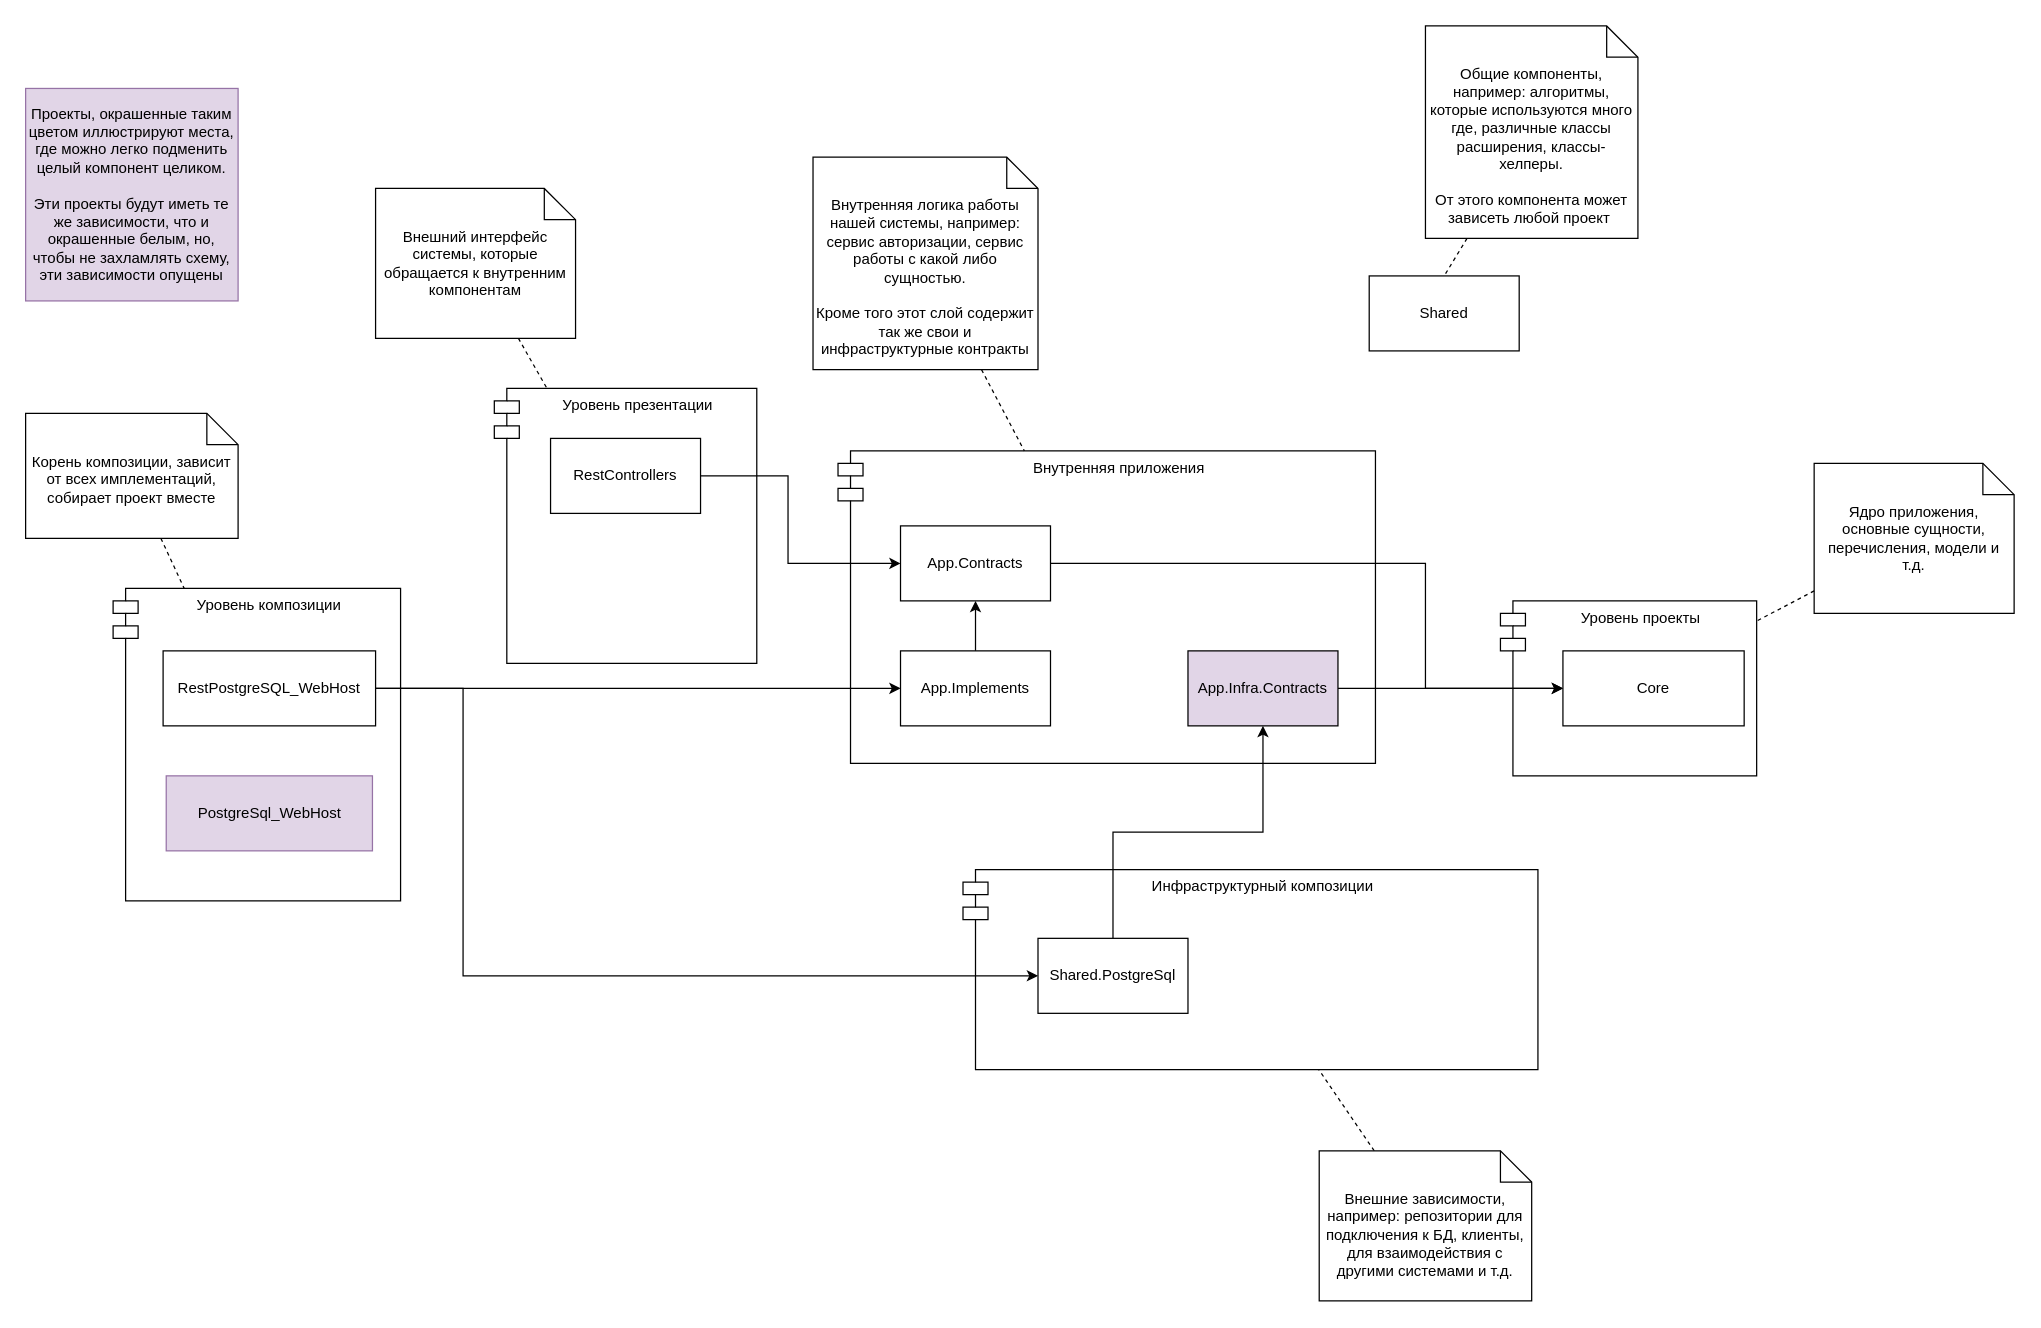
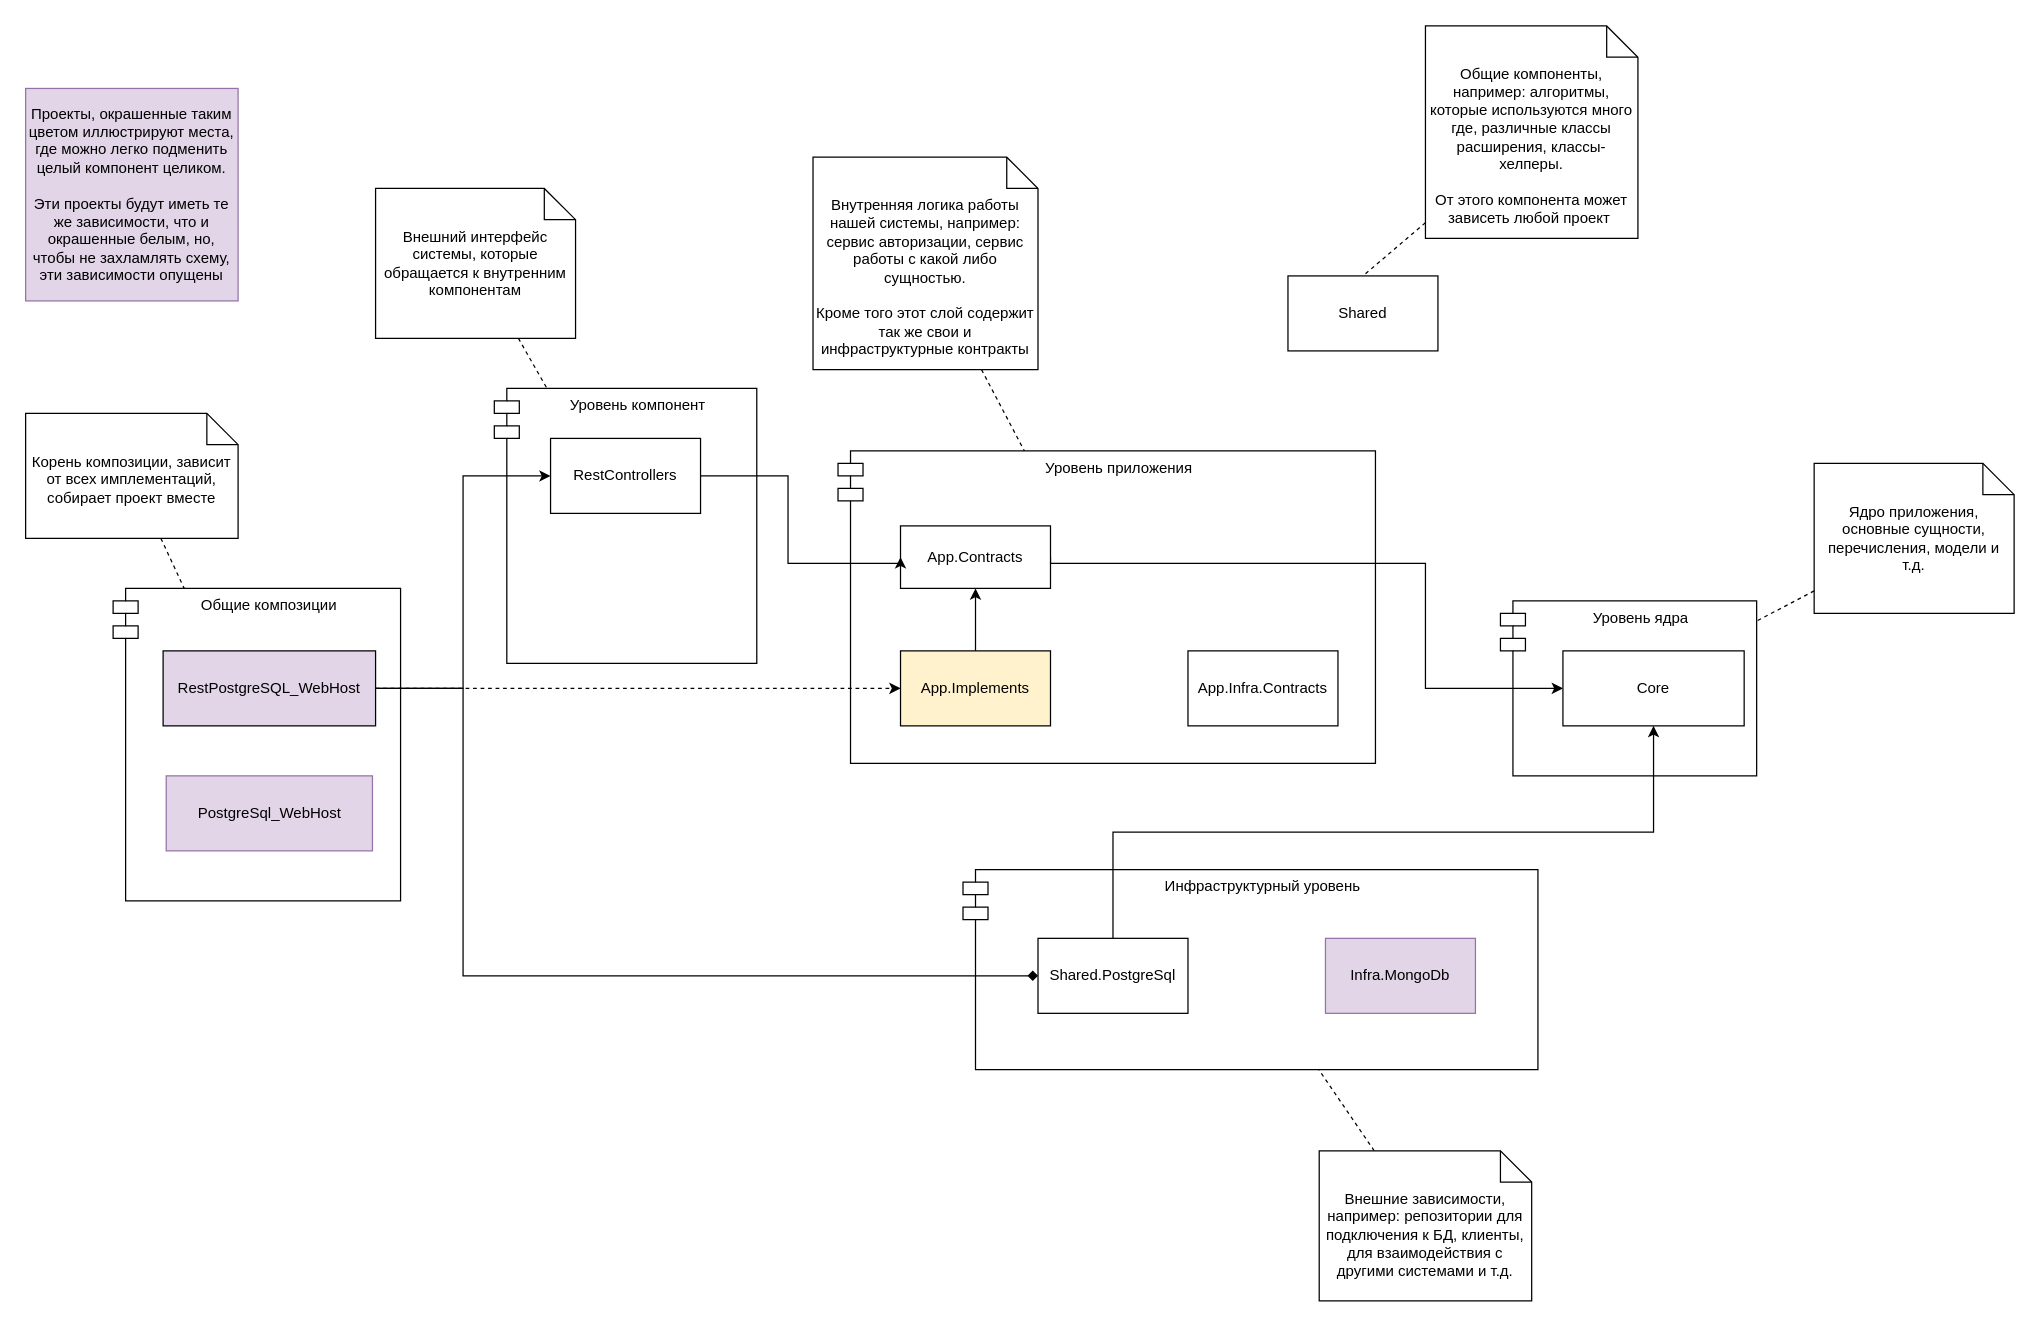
(1444, 313) -> (1363, 313)
(638, 406) -> (638, 406)
(1119, 468) -> (1119, 468)
none -> (463, 542)
(976, 563) -> (976, 557)
(269, 606) -> (269, 606)
(1641, 618) -> (1641, 618)
(269, 688) -> (269, 688)
(679, 688) -> (679, 688)
(976, 688) -> (976, 688)
(1263, 688) -> (1263, 688)
(1380, 688) -> none
(1263, 785) -> (1506, 832)
(1263, 887) -> (1263, 887)
(1028, 976) -> (1027, 976)
none -> (1401, 976)
